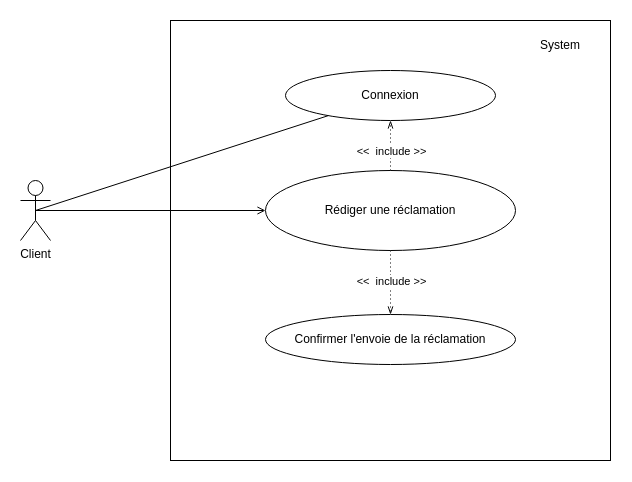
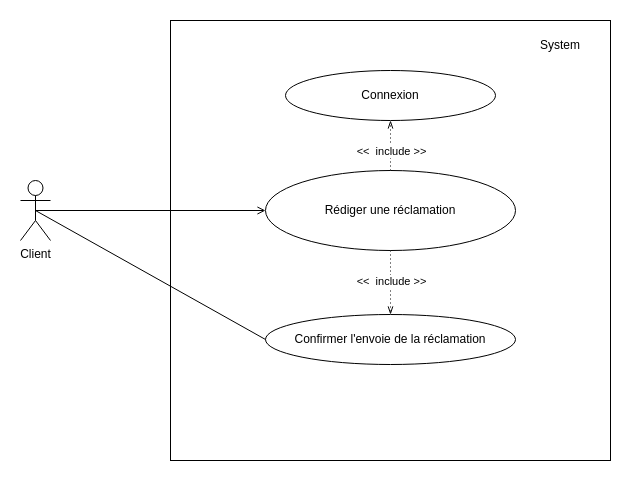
(187, 161) -> (152, 276)
